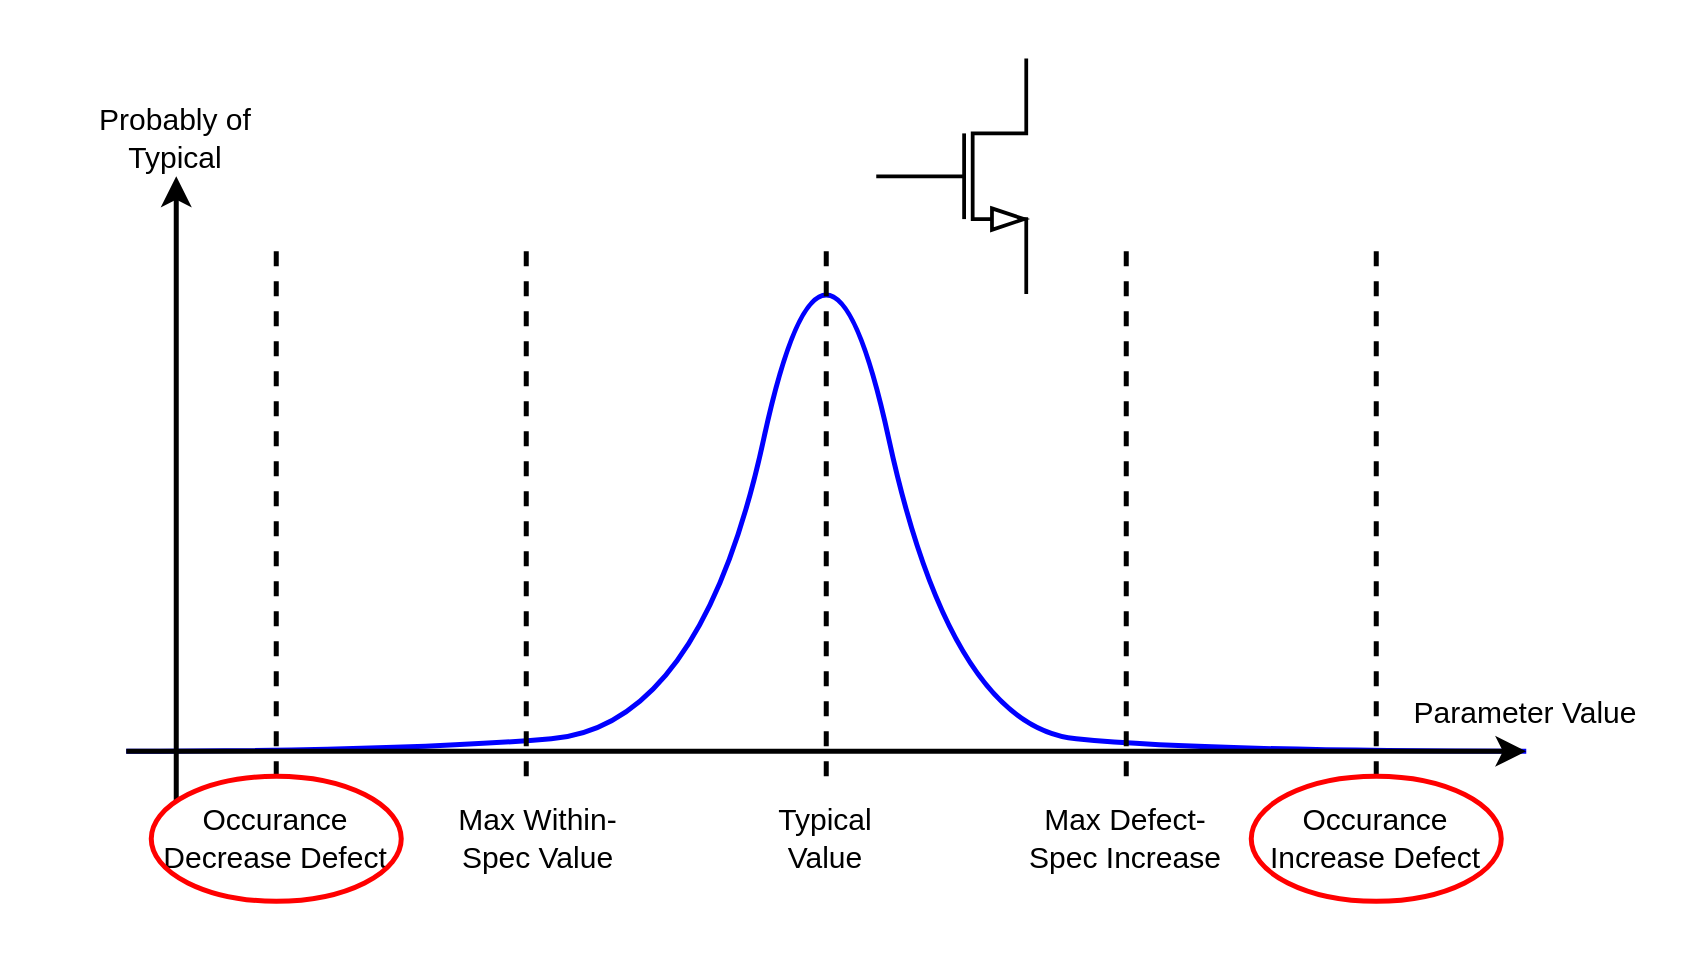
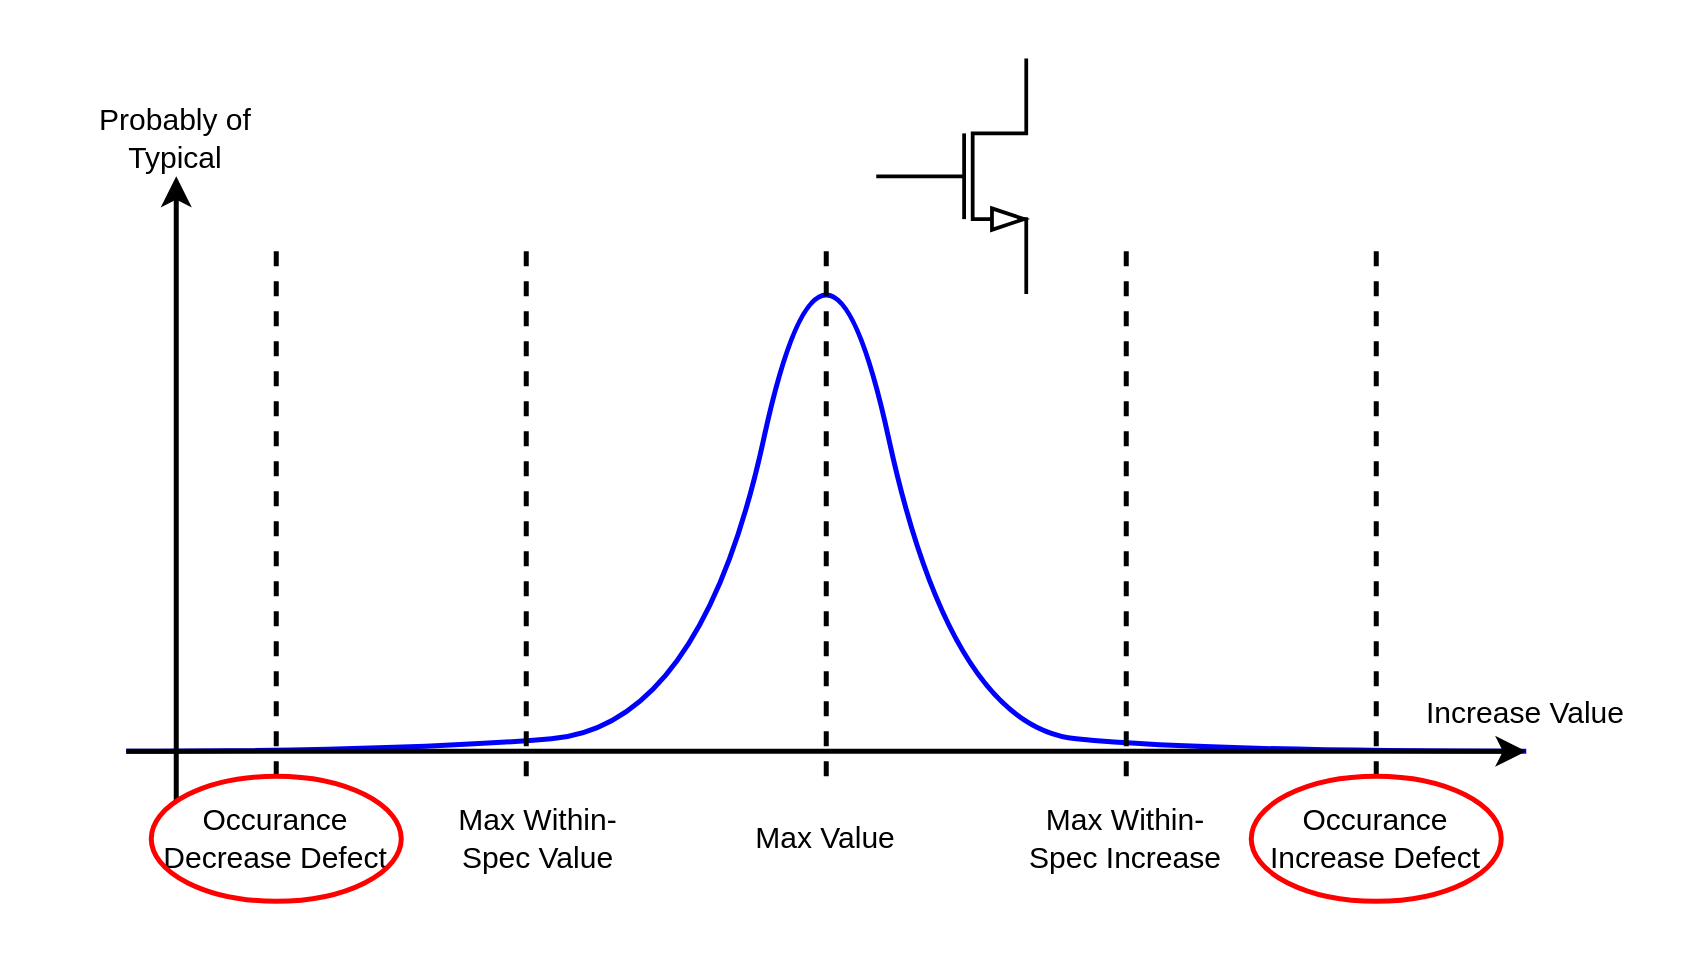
(1526, 714) -> (1526, 714)
(826, 839) -> (826, 839)
(1126, 839) -> (1126, 839)
